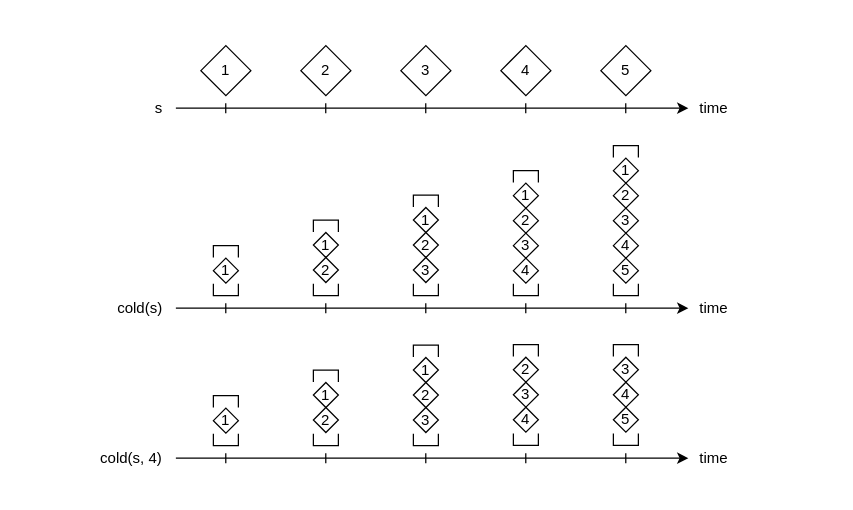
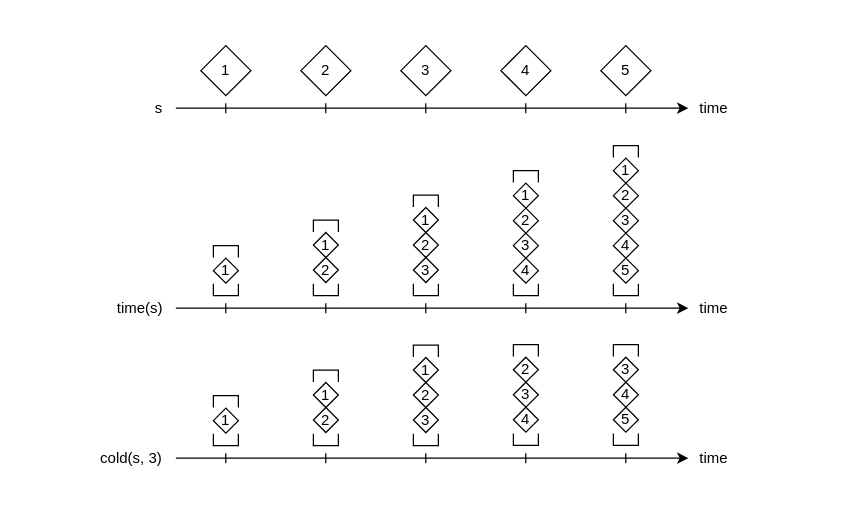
(140, 308) -> (140, 308)
(131, 458) -> (131, 458)
